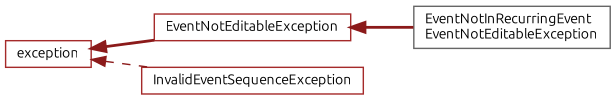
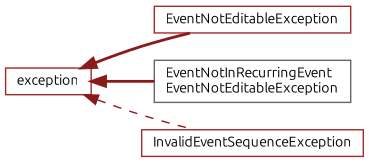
(389, 27) -> (130, 81)
